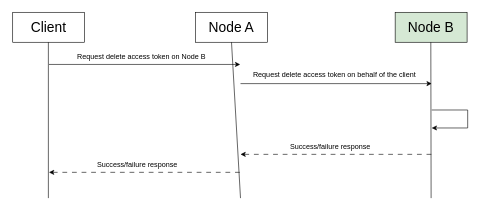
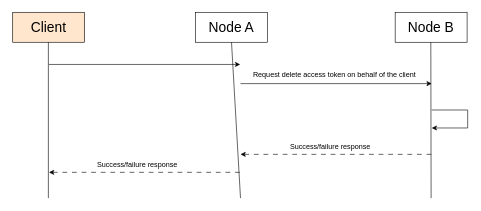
(48, 27) -> (48, 27)
(431, 27) -> (431, 27)
(141, 57) -> none
